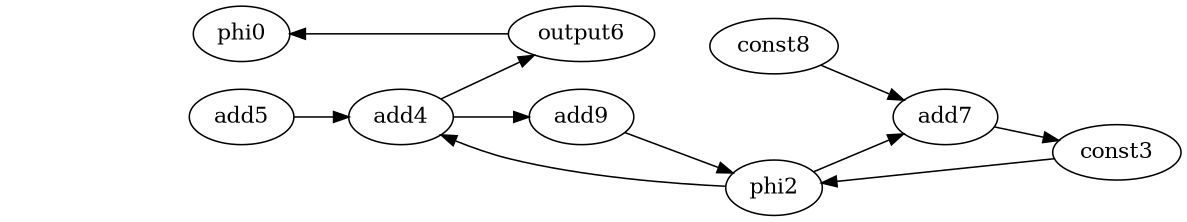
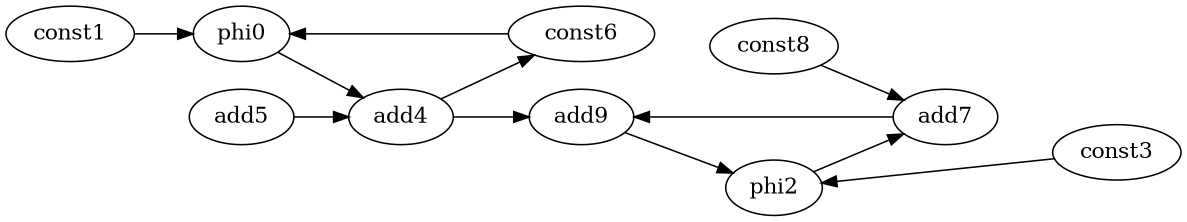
none -> (70, 34)
(582, 34) -> (582, 34)
(1019, 132) -> (771, 117)
(589, 174) -> (314, 71)
